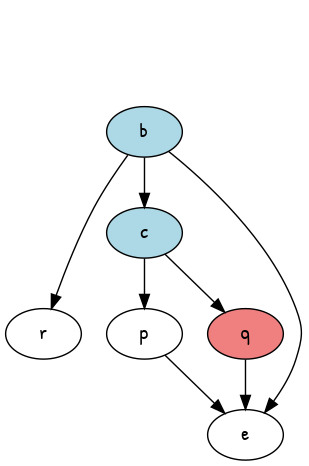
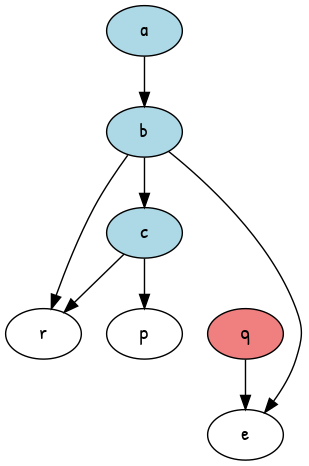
none -> (144, 31)
(190, 278) -> (99, 278)
(190, 379) -> none
